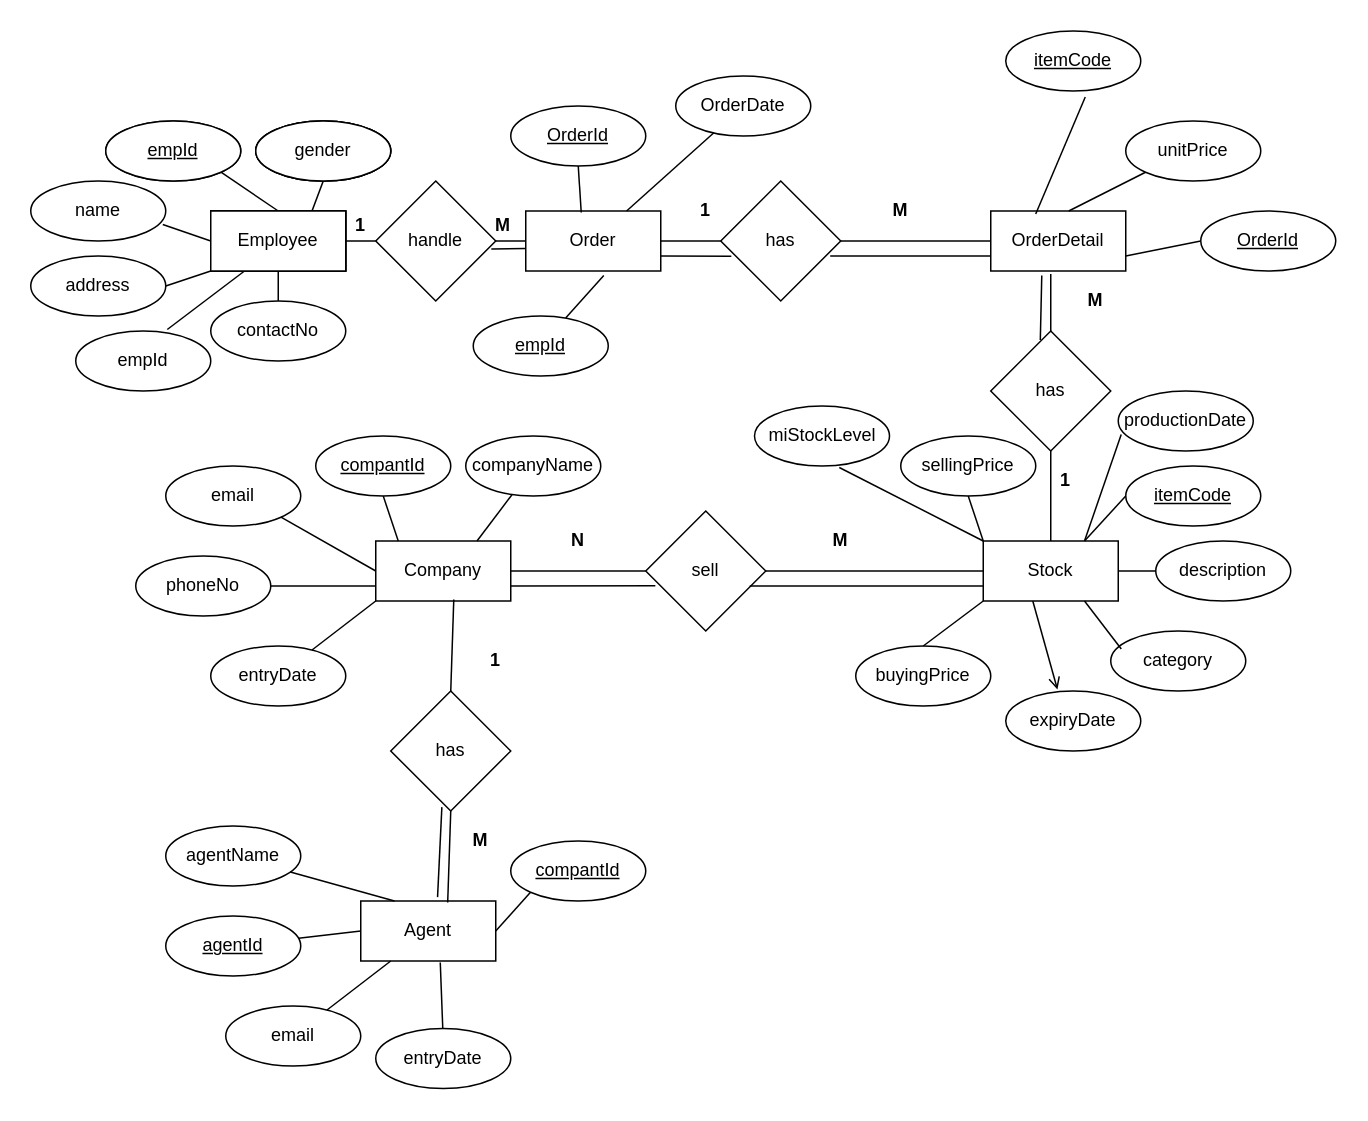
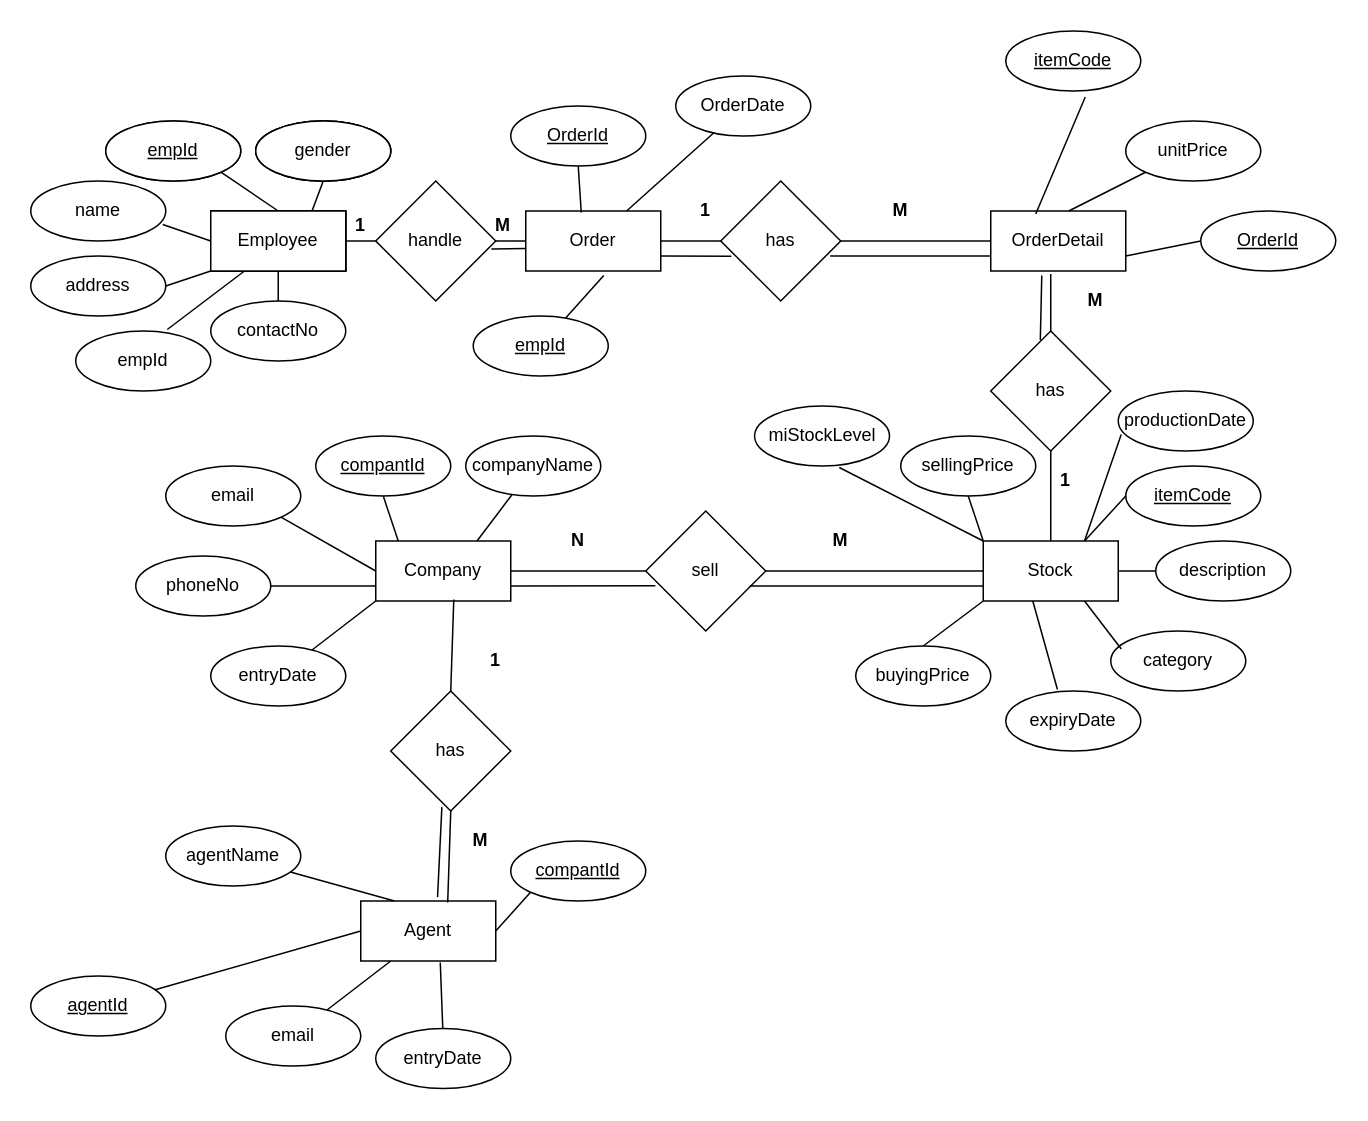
(1055, 682) -> (1056, 683)
(233, 946) -> (98, 1006)
